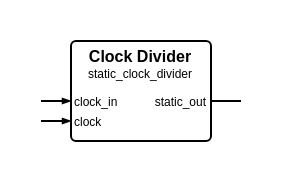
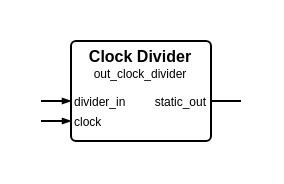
(141, 75) -> (141, 75)
(99, 103) -> (104, 103)
